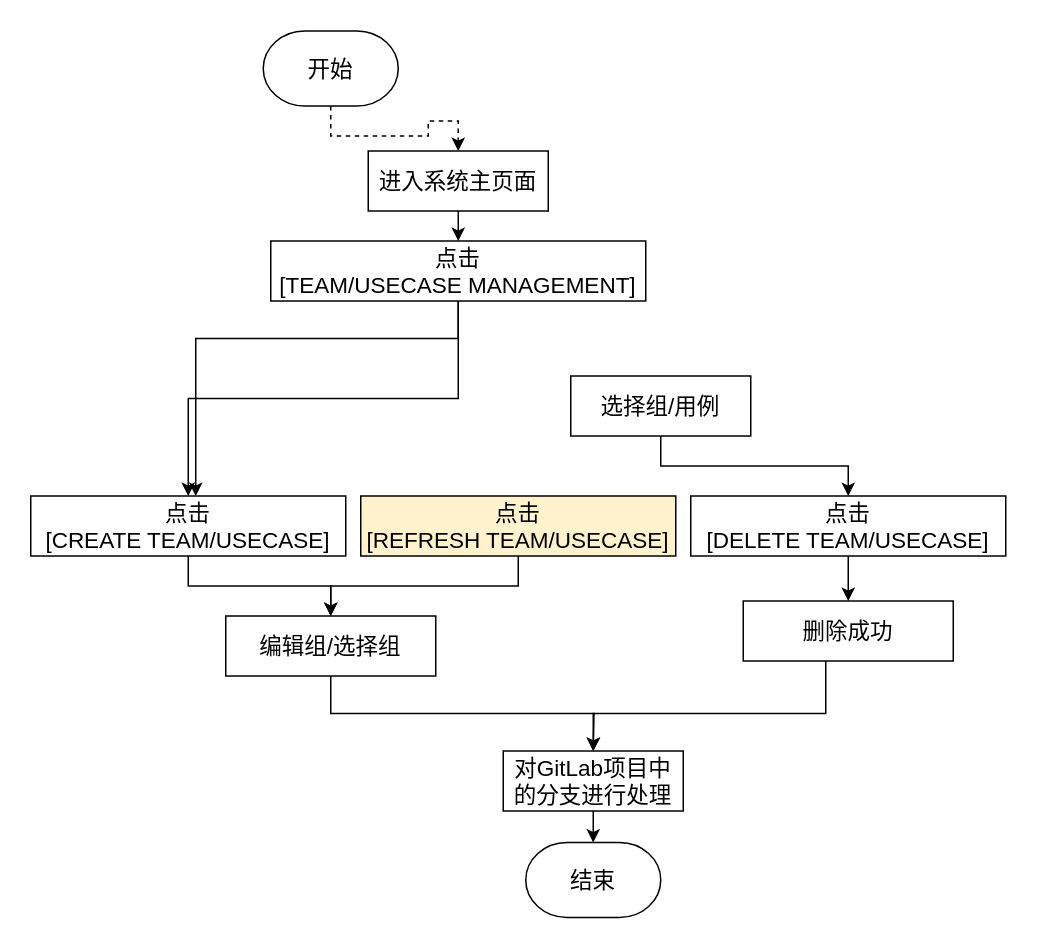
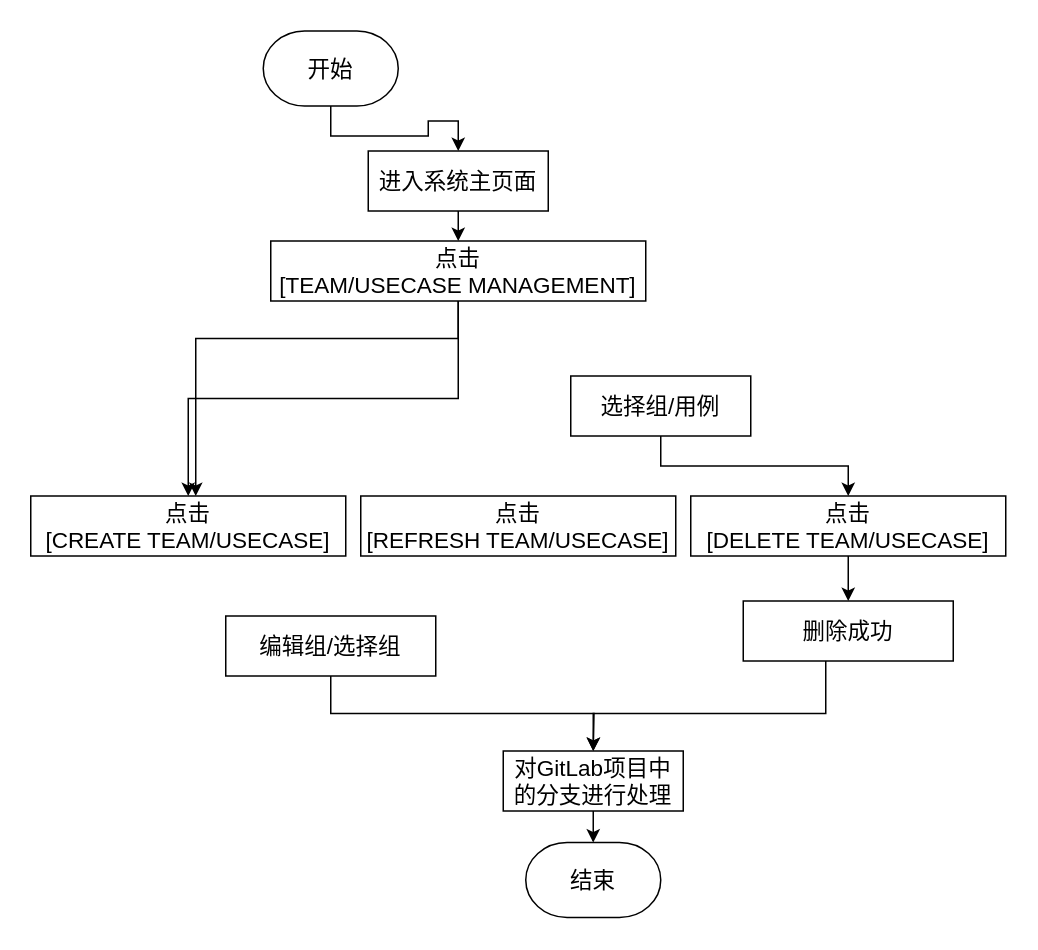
(397, 136) -> (397, 136)
(518, 526) -> (518, 526)
(242, 586) -> none
(441, 586) -> none
